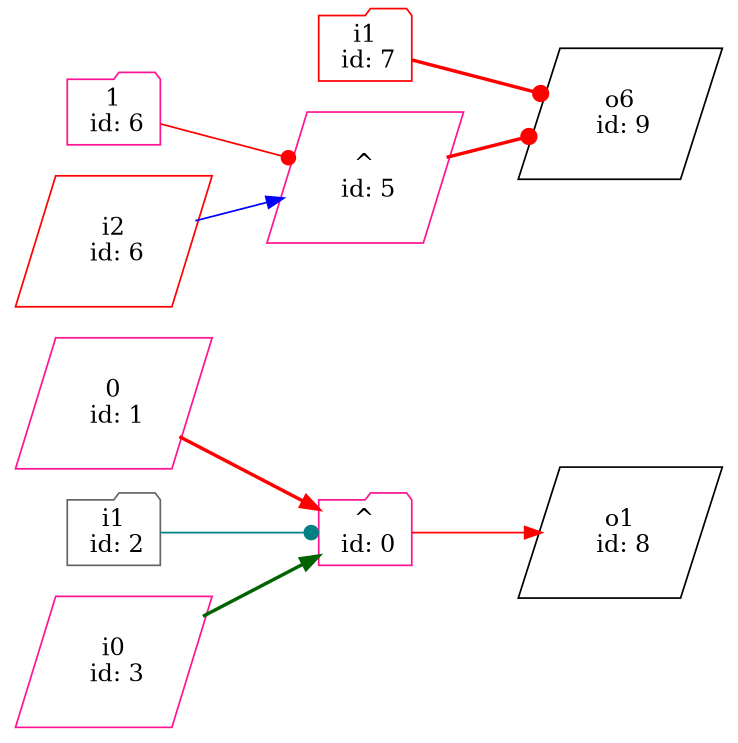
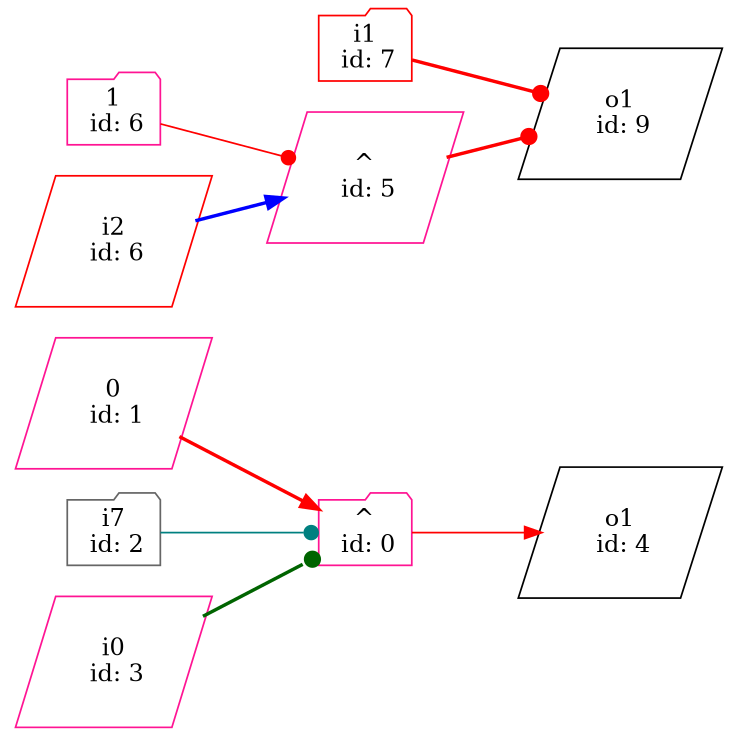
(620, 114) -> (620, 114)
(231, 212) -> (231, 212)
(114, 533) -> (114, 533)
(620, 533) -> (620, 533)
(253, 590) -> (253, 590)
